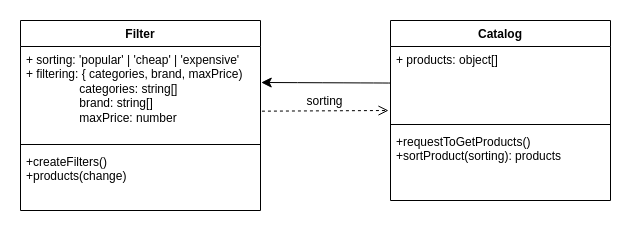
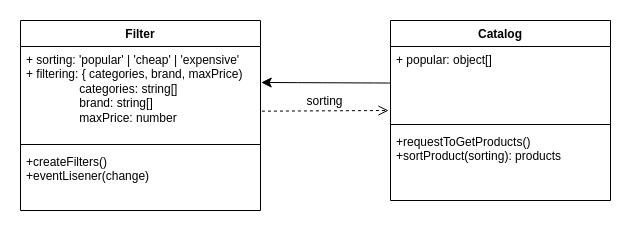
(459, 61) -> (454, 61)
(84, 170) -> (96, 170)
